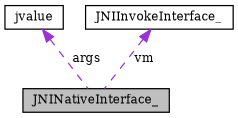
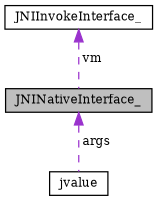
(69, 64) -> (79, 148)
